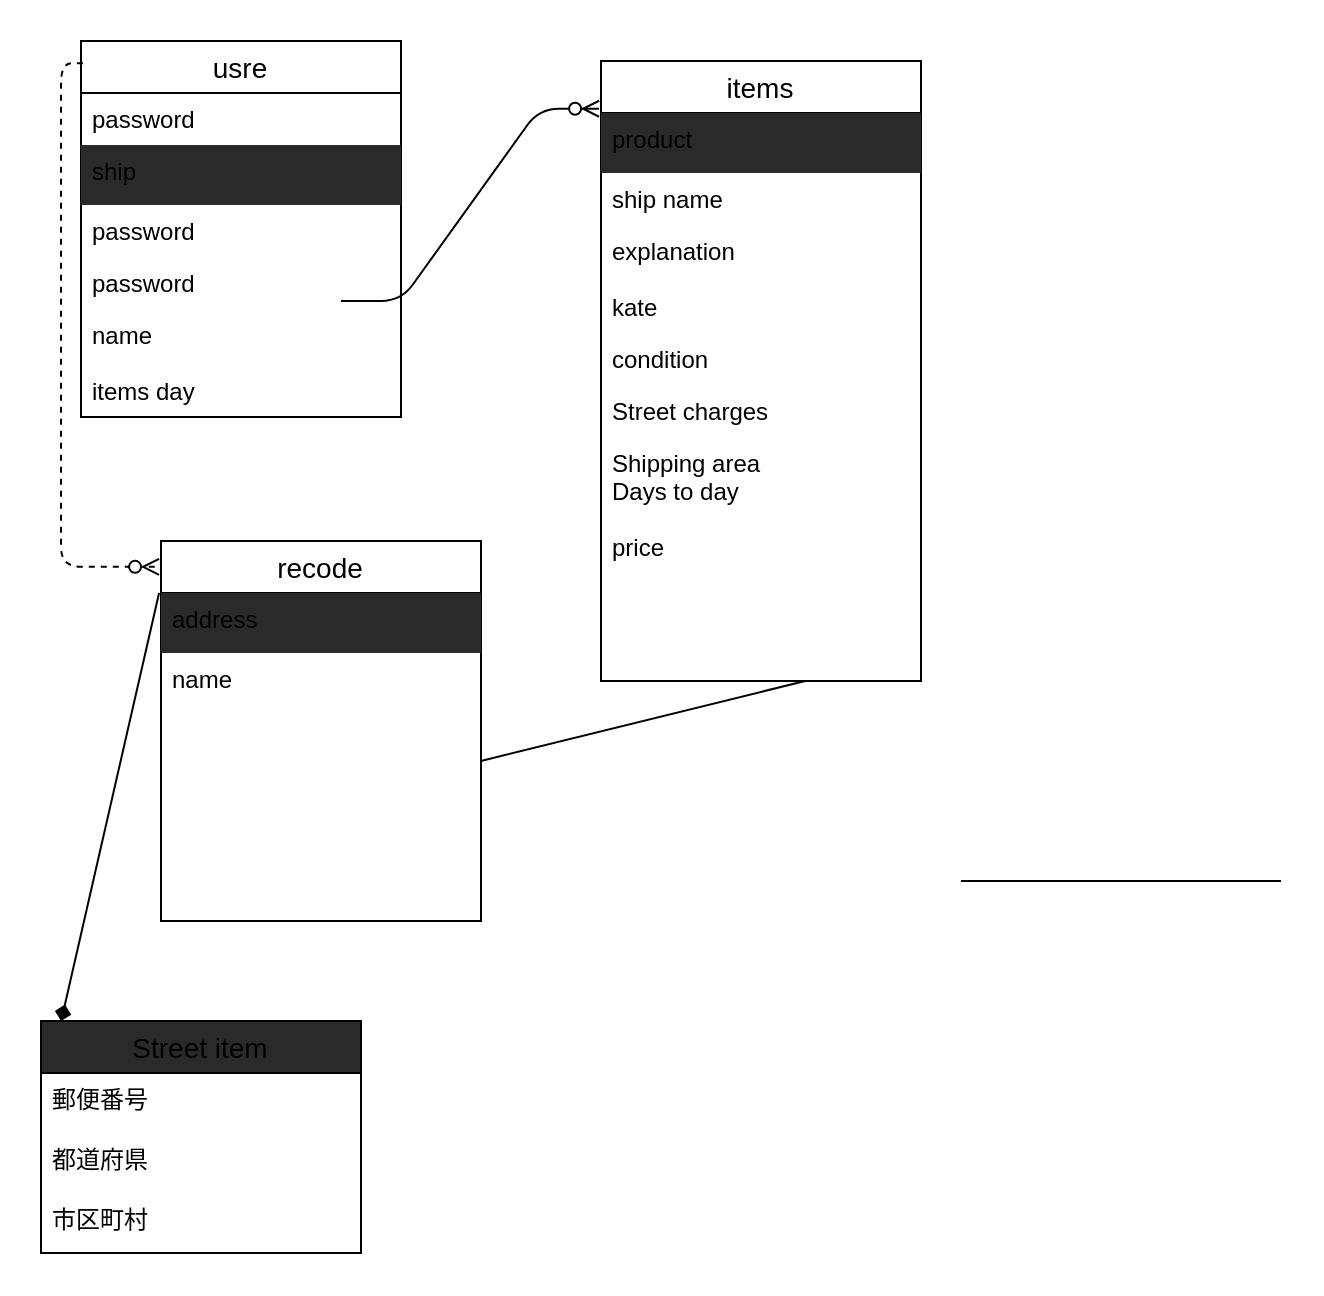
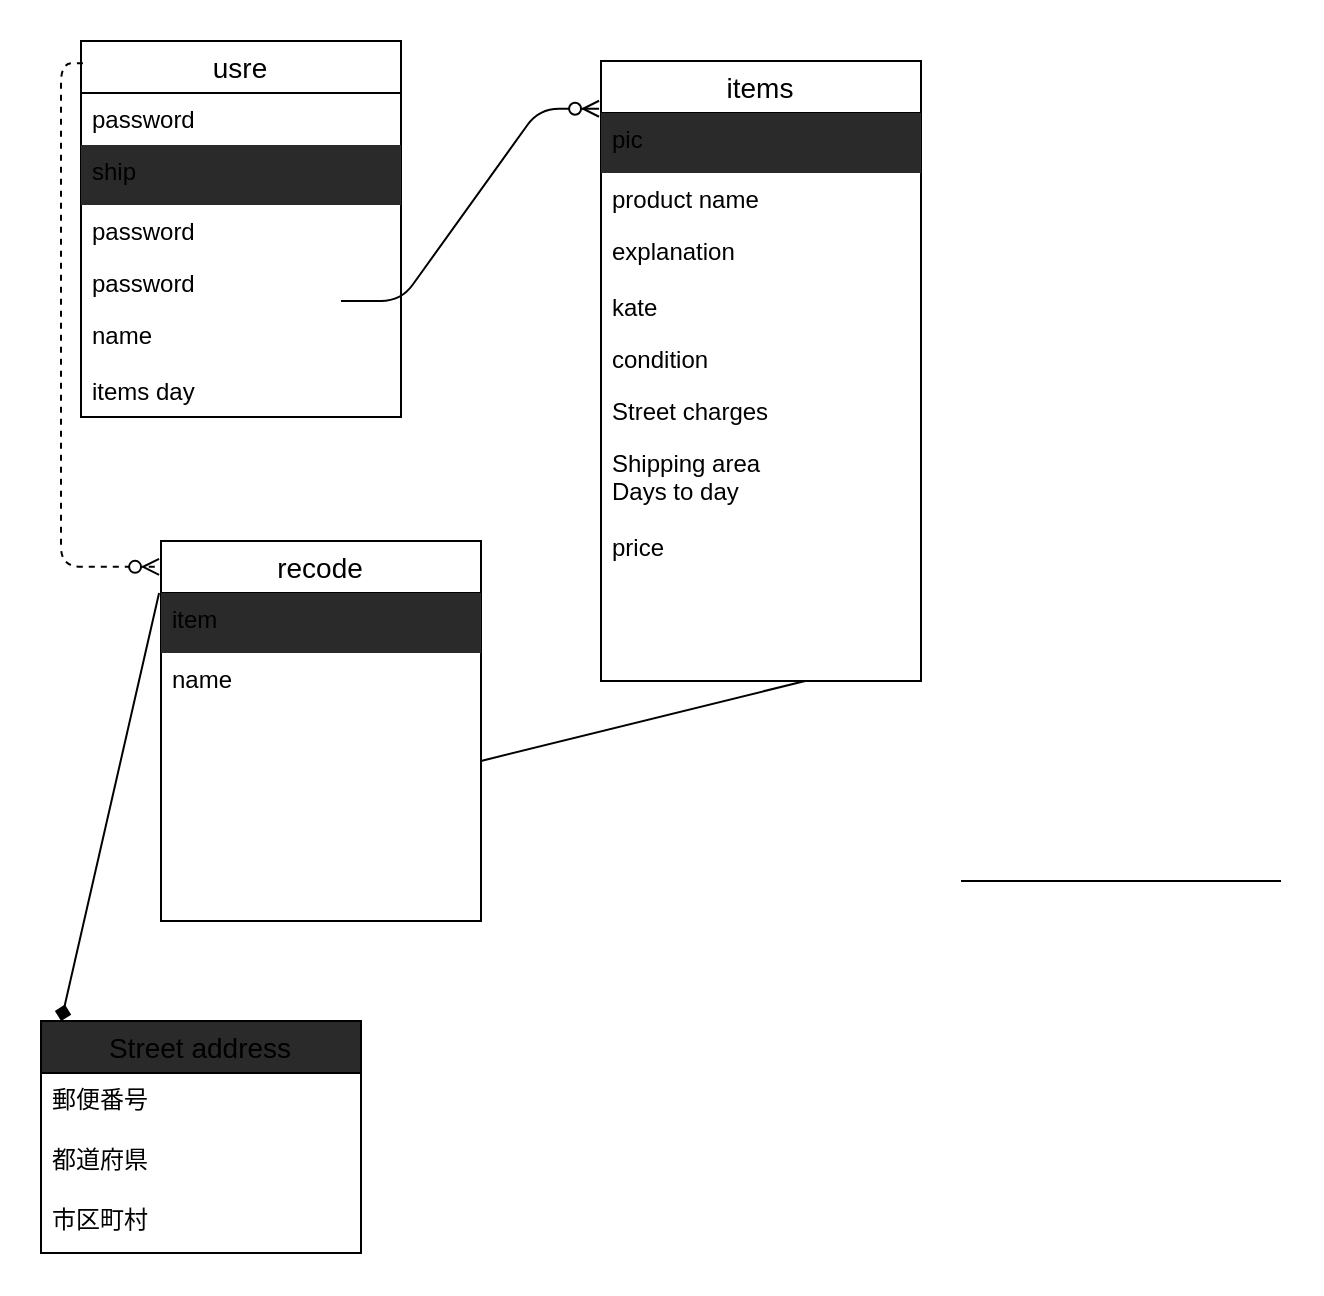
(659, 140) -> (629, 140)
(666, 200) -> (690, 200)
(219, 620) -> (196, 620)
(200, 1049) -> (200, 1049)
